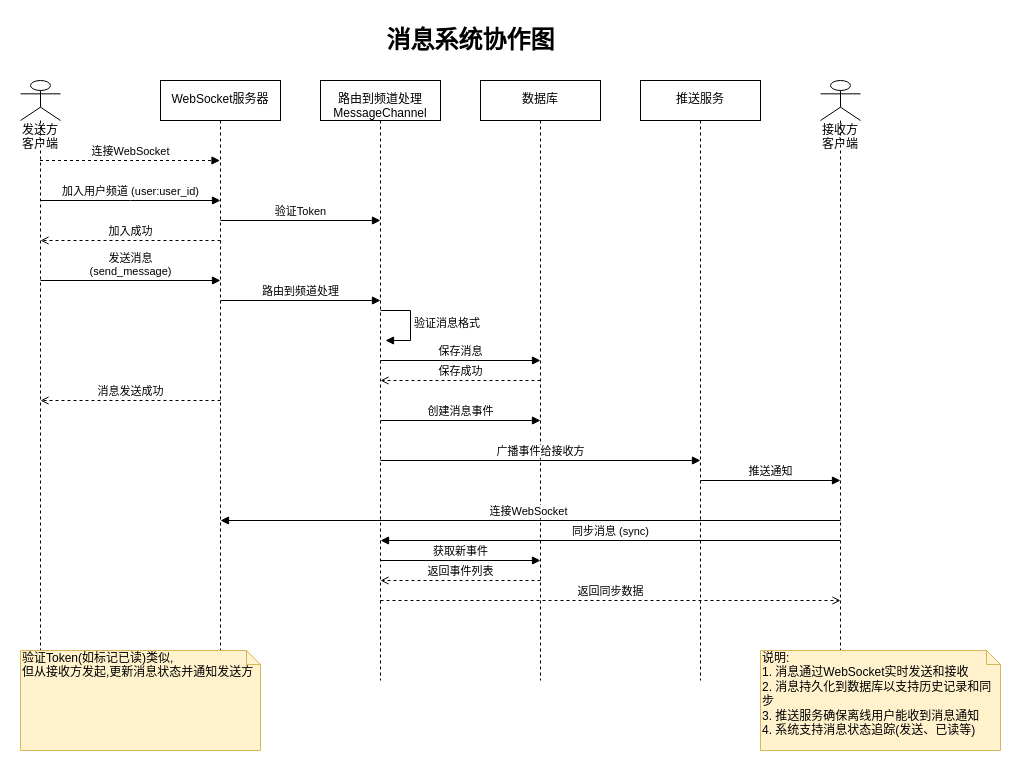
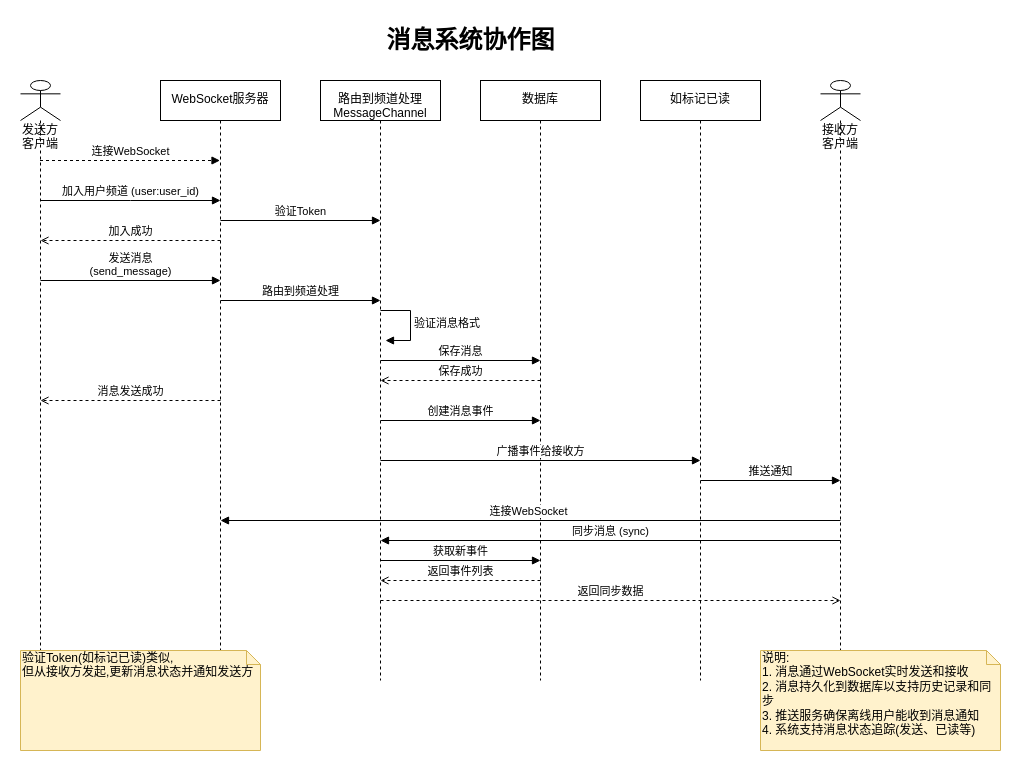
(701, 100) -> (701, 100)
